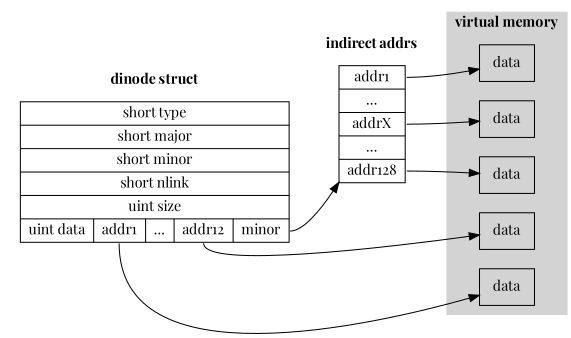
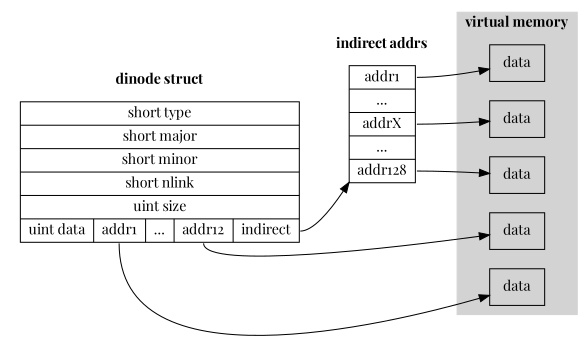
(261, 230) -> (266, 230)
